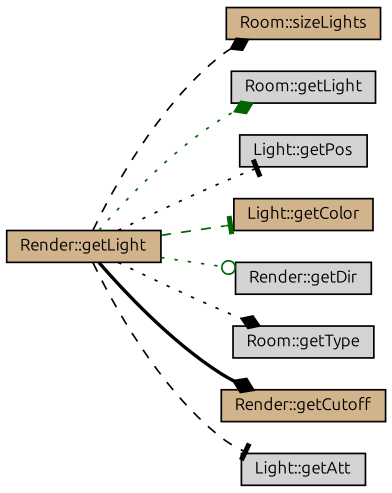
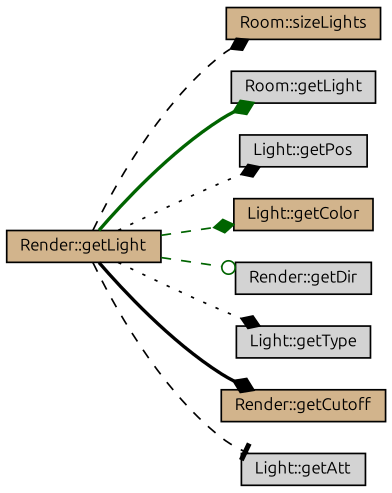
(162, 166) -> (162, 166)
(184, 199) -> (179, 202)
(193, 231) -> (187, 231)
(191, 262) -> (191, 262)
(303, 342) -> (303, 342)
